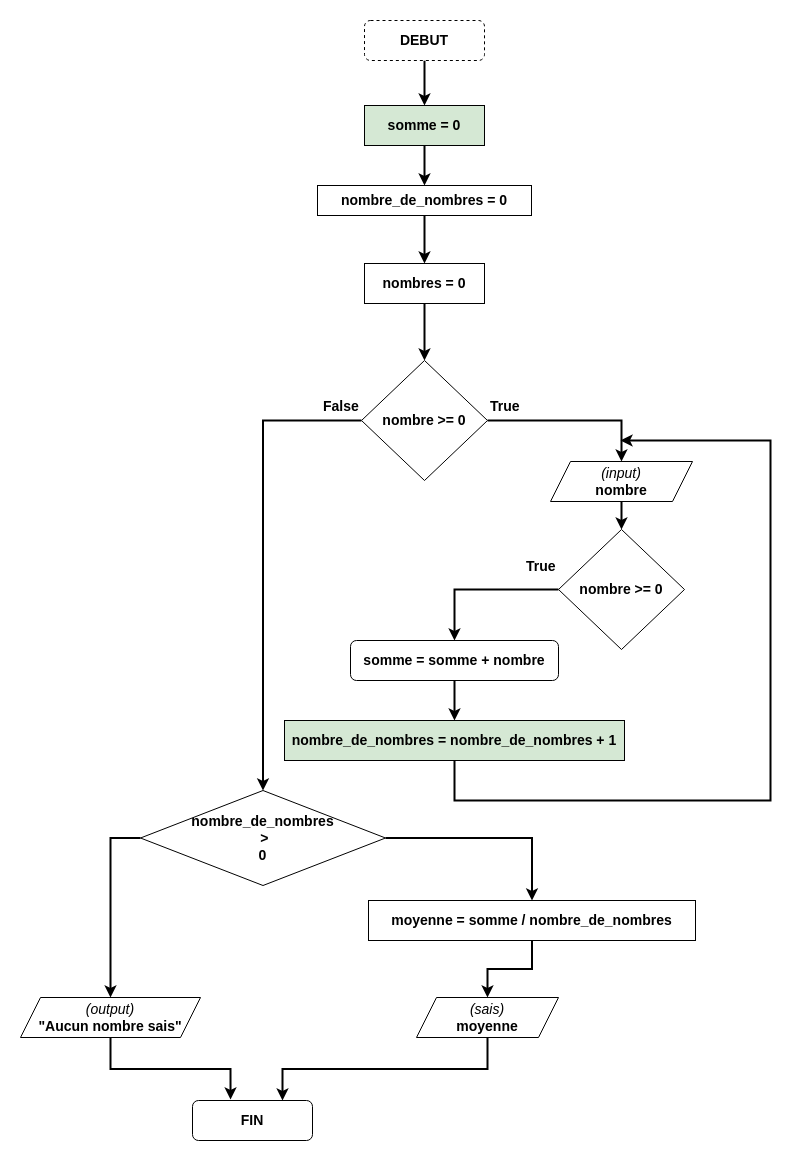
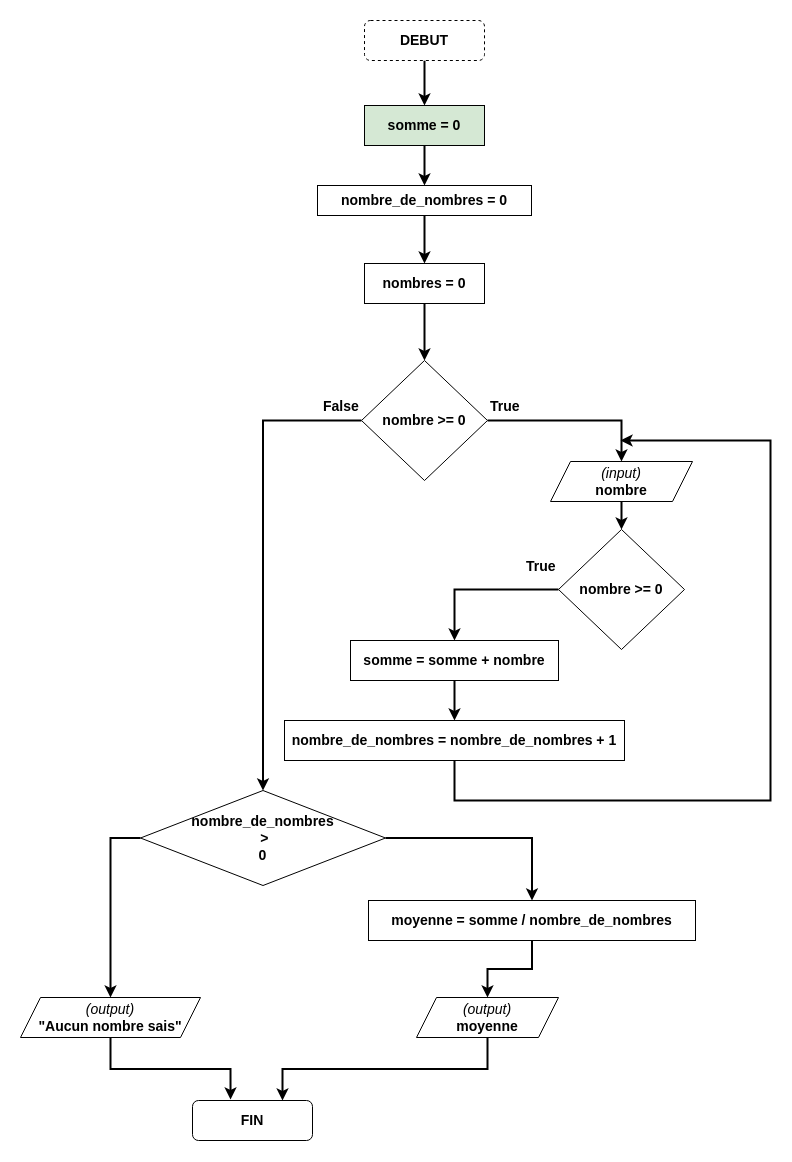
(455, 661) -> (455, 661)
(455, 741) -> (455, 741)
(488, 1018) -> (488, 1018)
